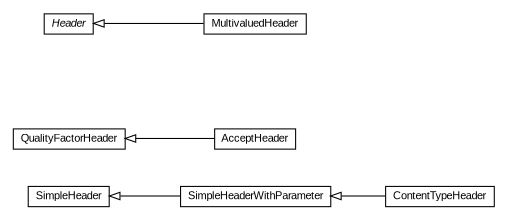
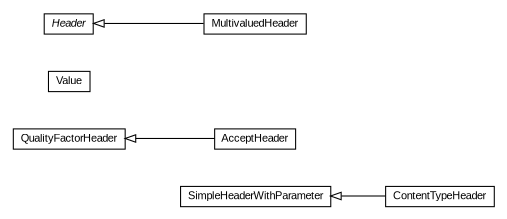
none -> (69, 81)
(69, 196) -> none
